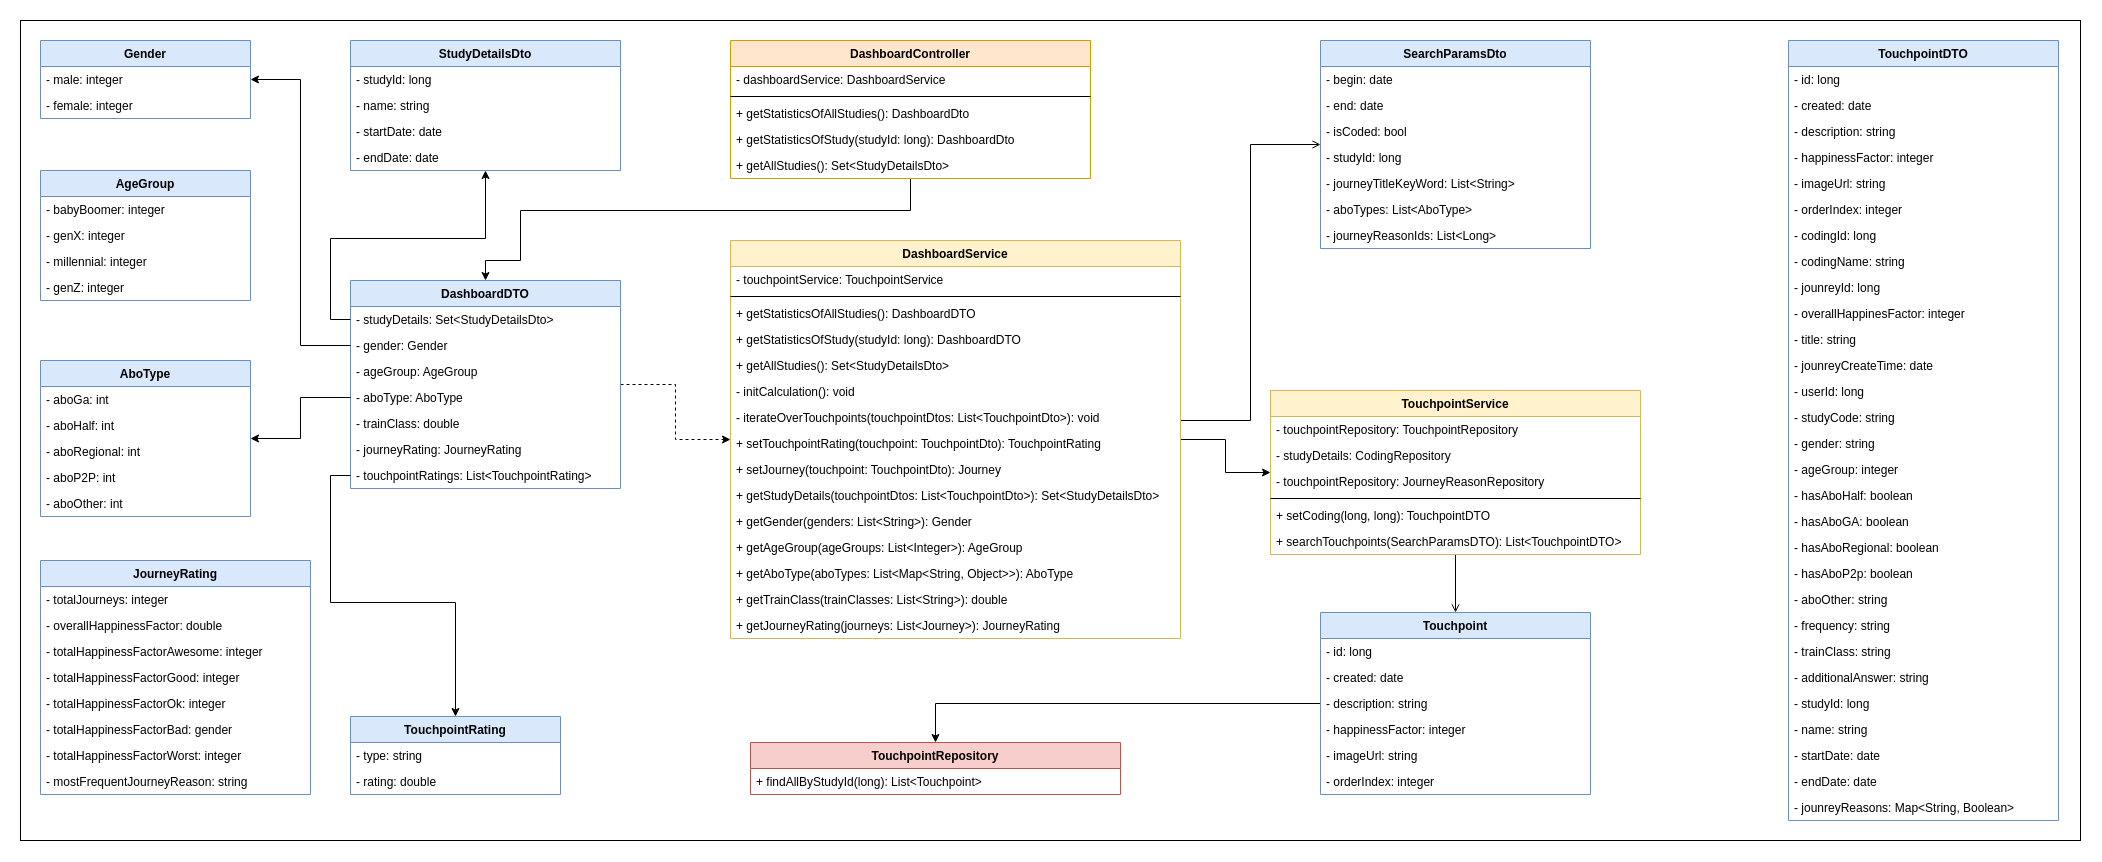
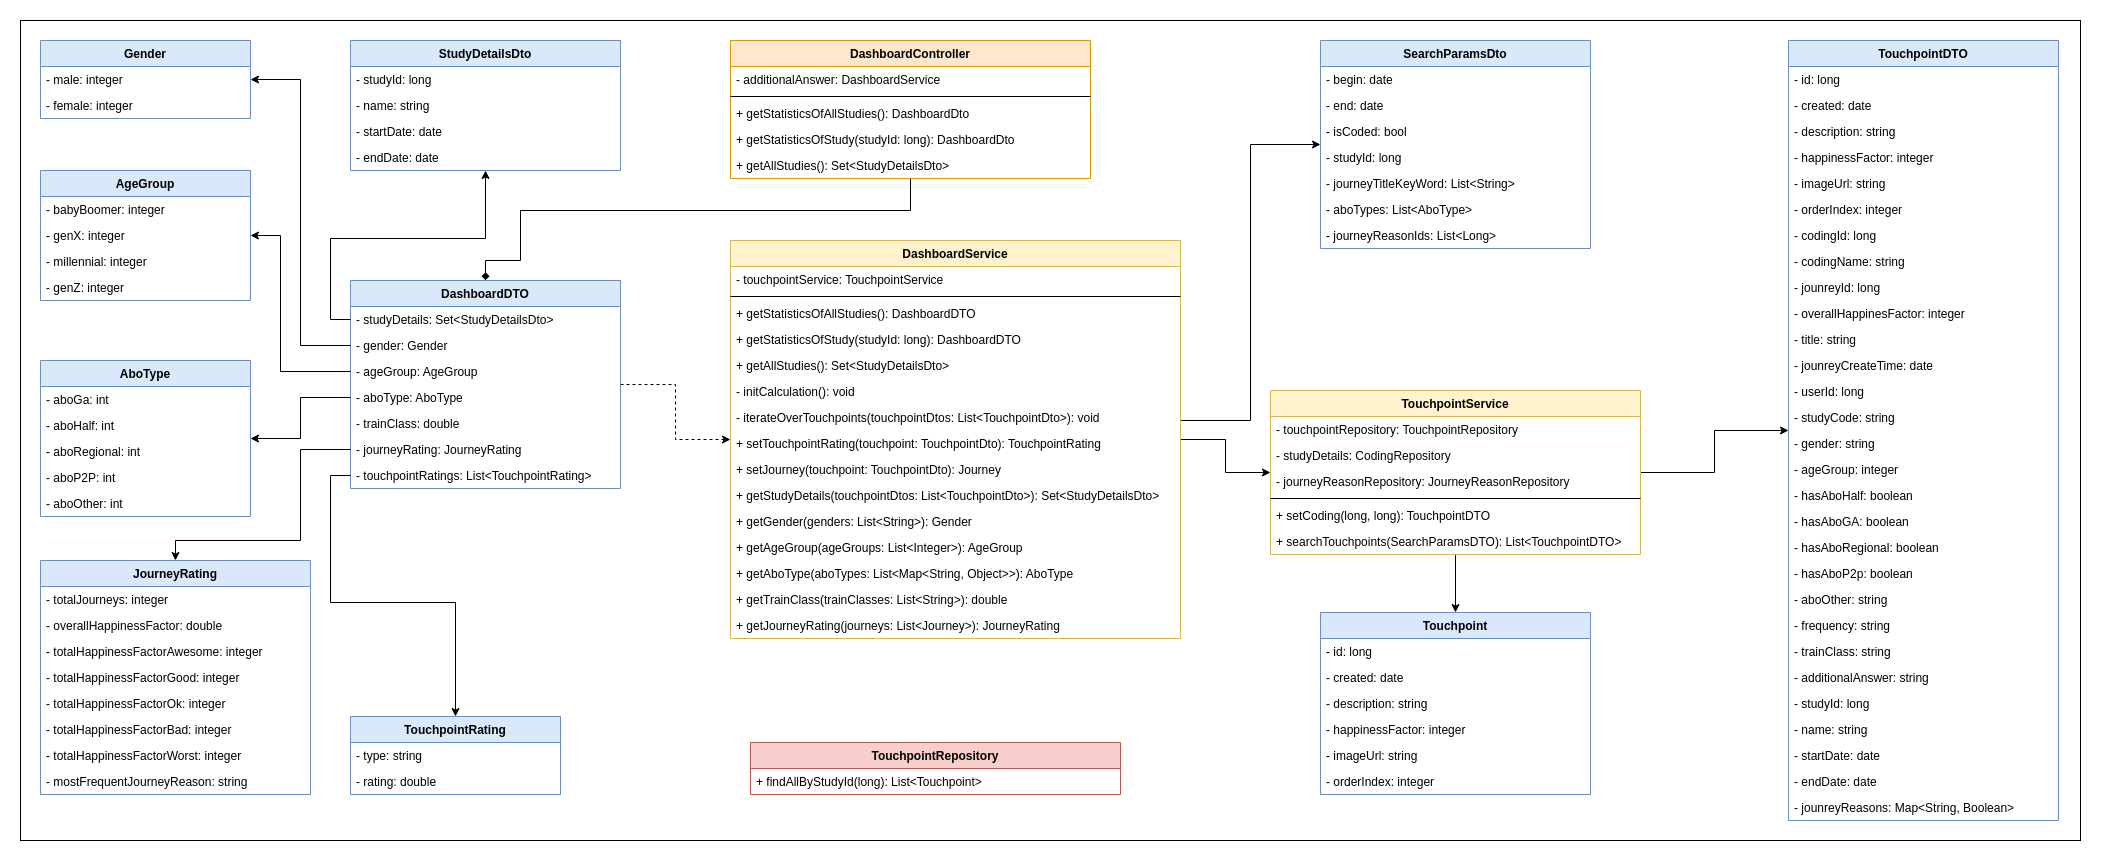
(849, 80) -> (846, 80)
(1314, 145) -> (1312, 145)
(486, 272) -> (486, 271)
none -> (281, 327)
none -> (1715, 455)
(1425, 482) -> (1436, 482)
none -> (301, 540)
(1456, 605) -> (1456, 604)
(1112, 704) -> none
(151, 730) -> (152, 730)
